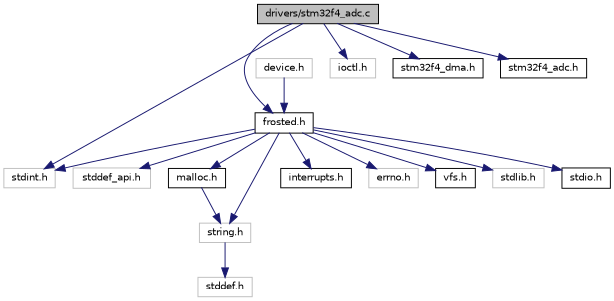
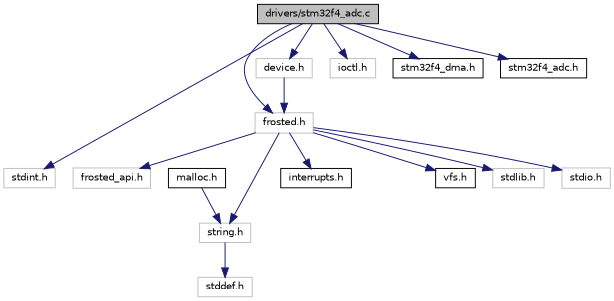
none -> (304, 37)
(284, 123) -> (284, 123)
(160, 148) -> none
(244, 148) -> none
(112, 178) -> (112, 178)
(394, 178) -> none
(586, 178) -> (586, 178)
